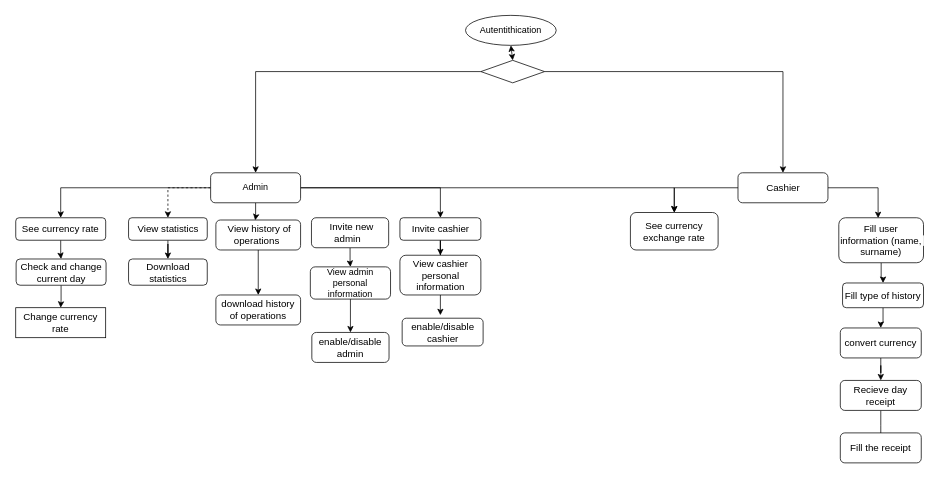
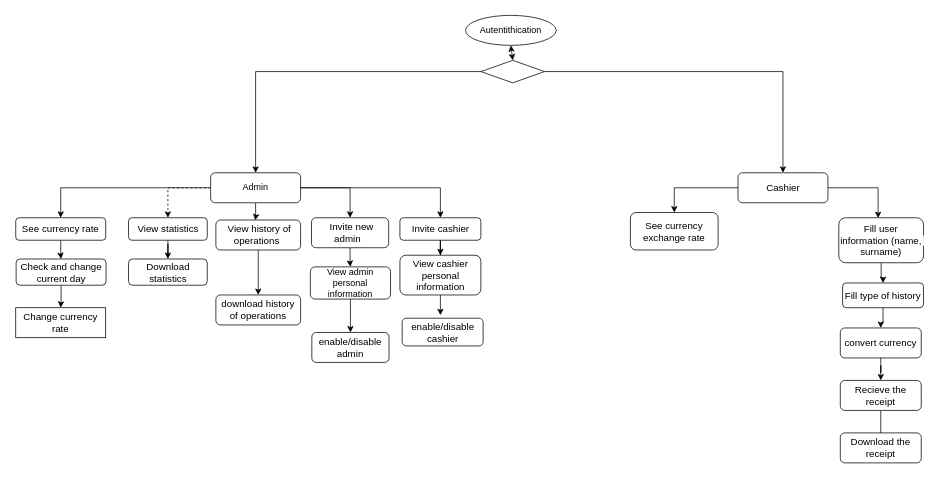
(557, 188) -> (350, 211)
(881, 396) -> (881, 396)
(881, 448) -> (881, 448)
